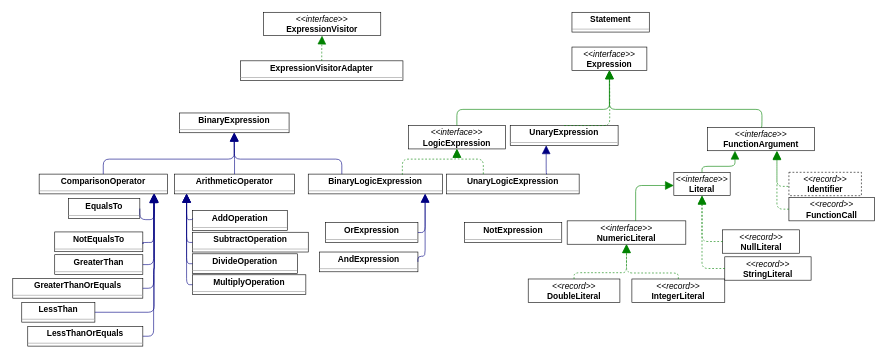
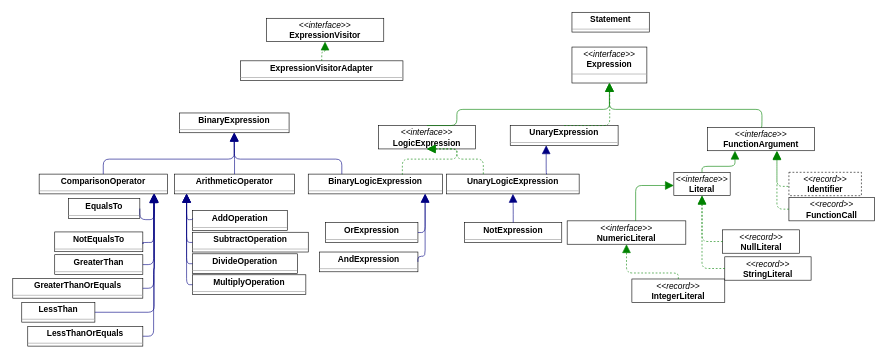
(322, 24) -> (325, 30)
(610, 59) -> (610, 65)
(457, 137) -> (427, 137)
none -> (513, 204)
(596, 273) -> none
(574, 291) -> none
